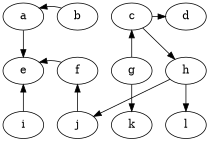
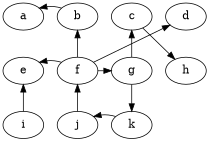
(155, 17) -> (127, 46)
(23, 40) -> none
none -> (78, 48)
none -> (101, 71)
(137, 95) -> (109, 115)
(186, 125) -> none
